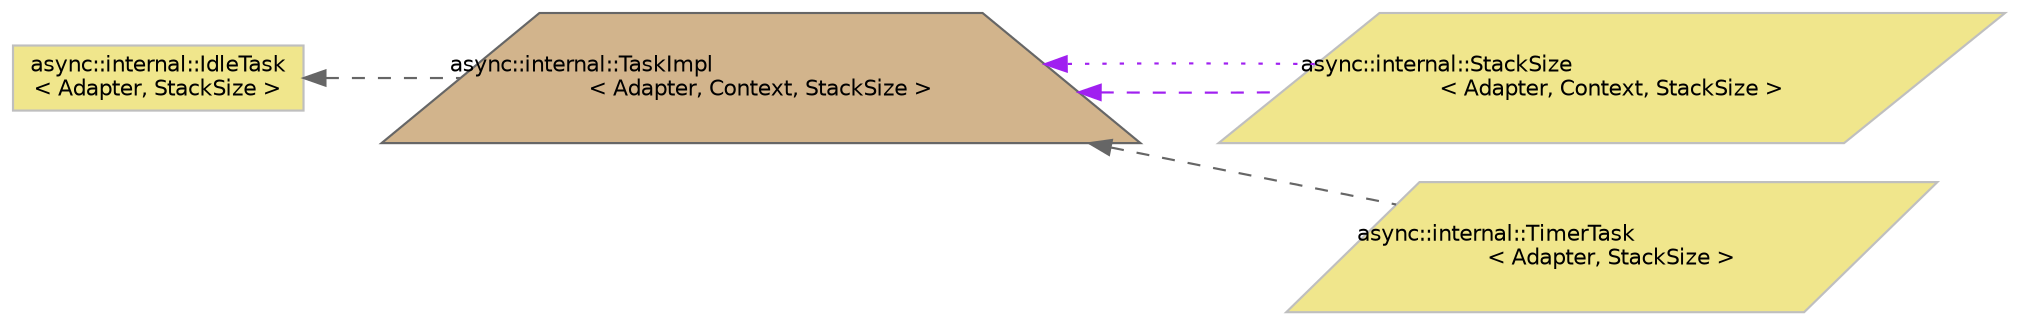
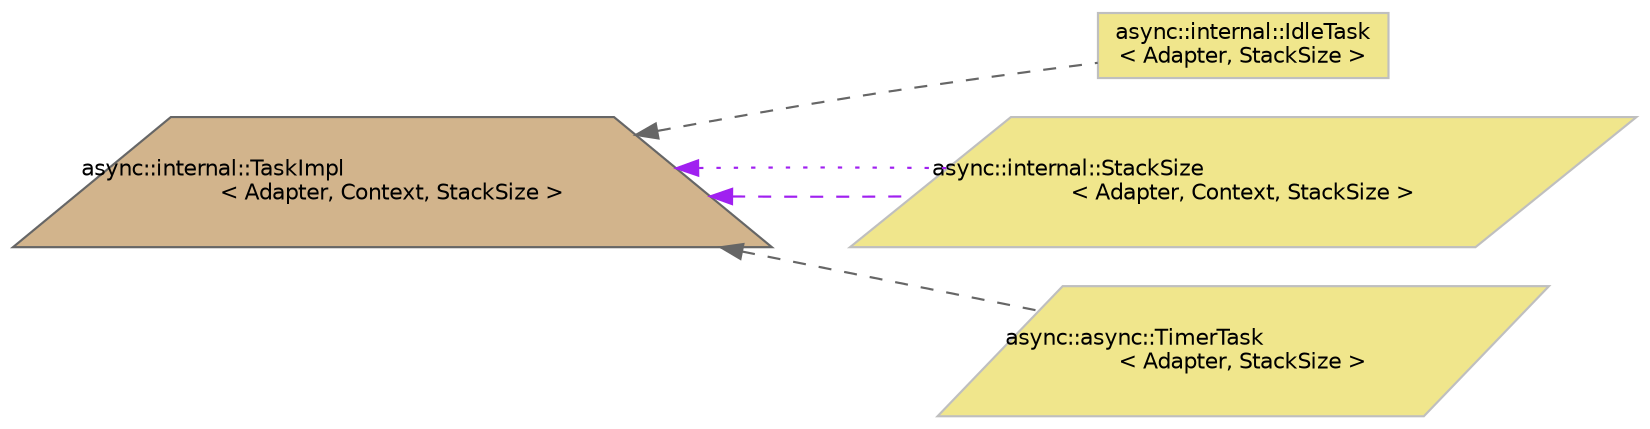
(393, 78) -> (877, 93)
(1612, 247) -> (1243, 351)
